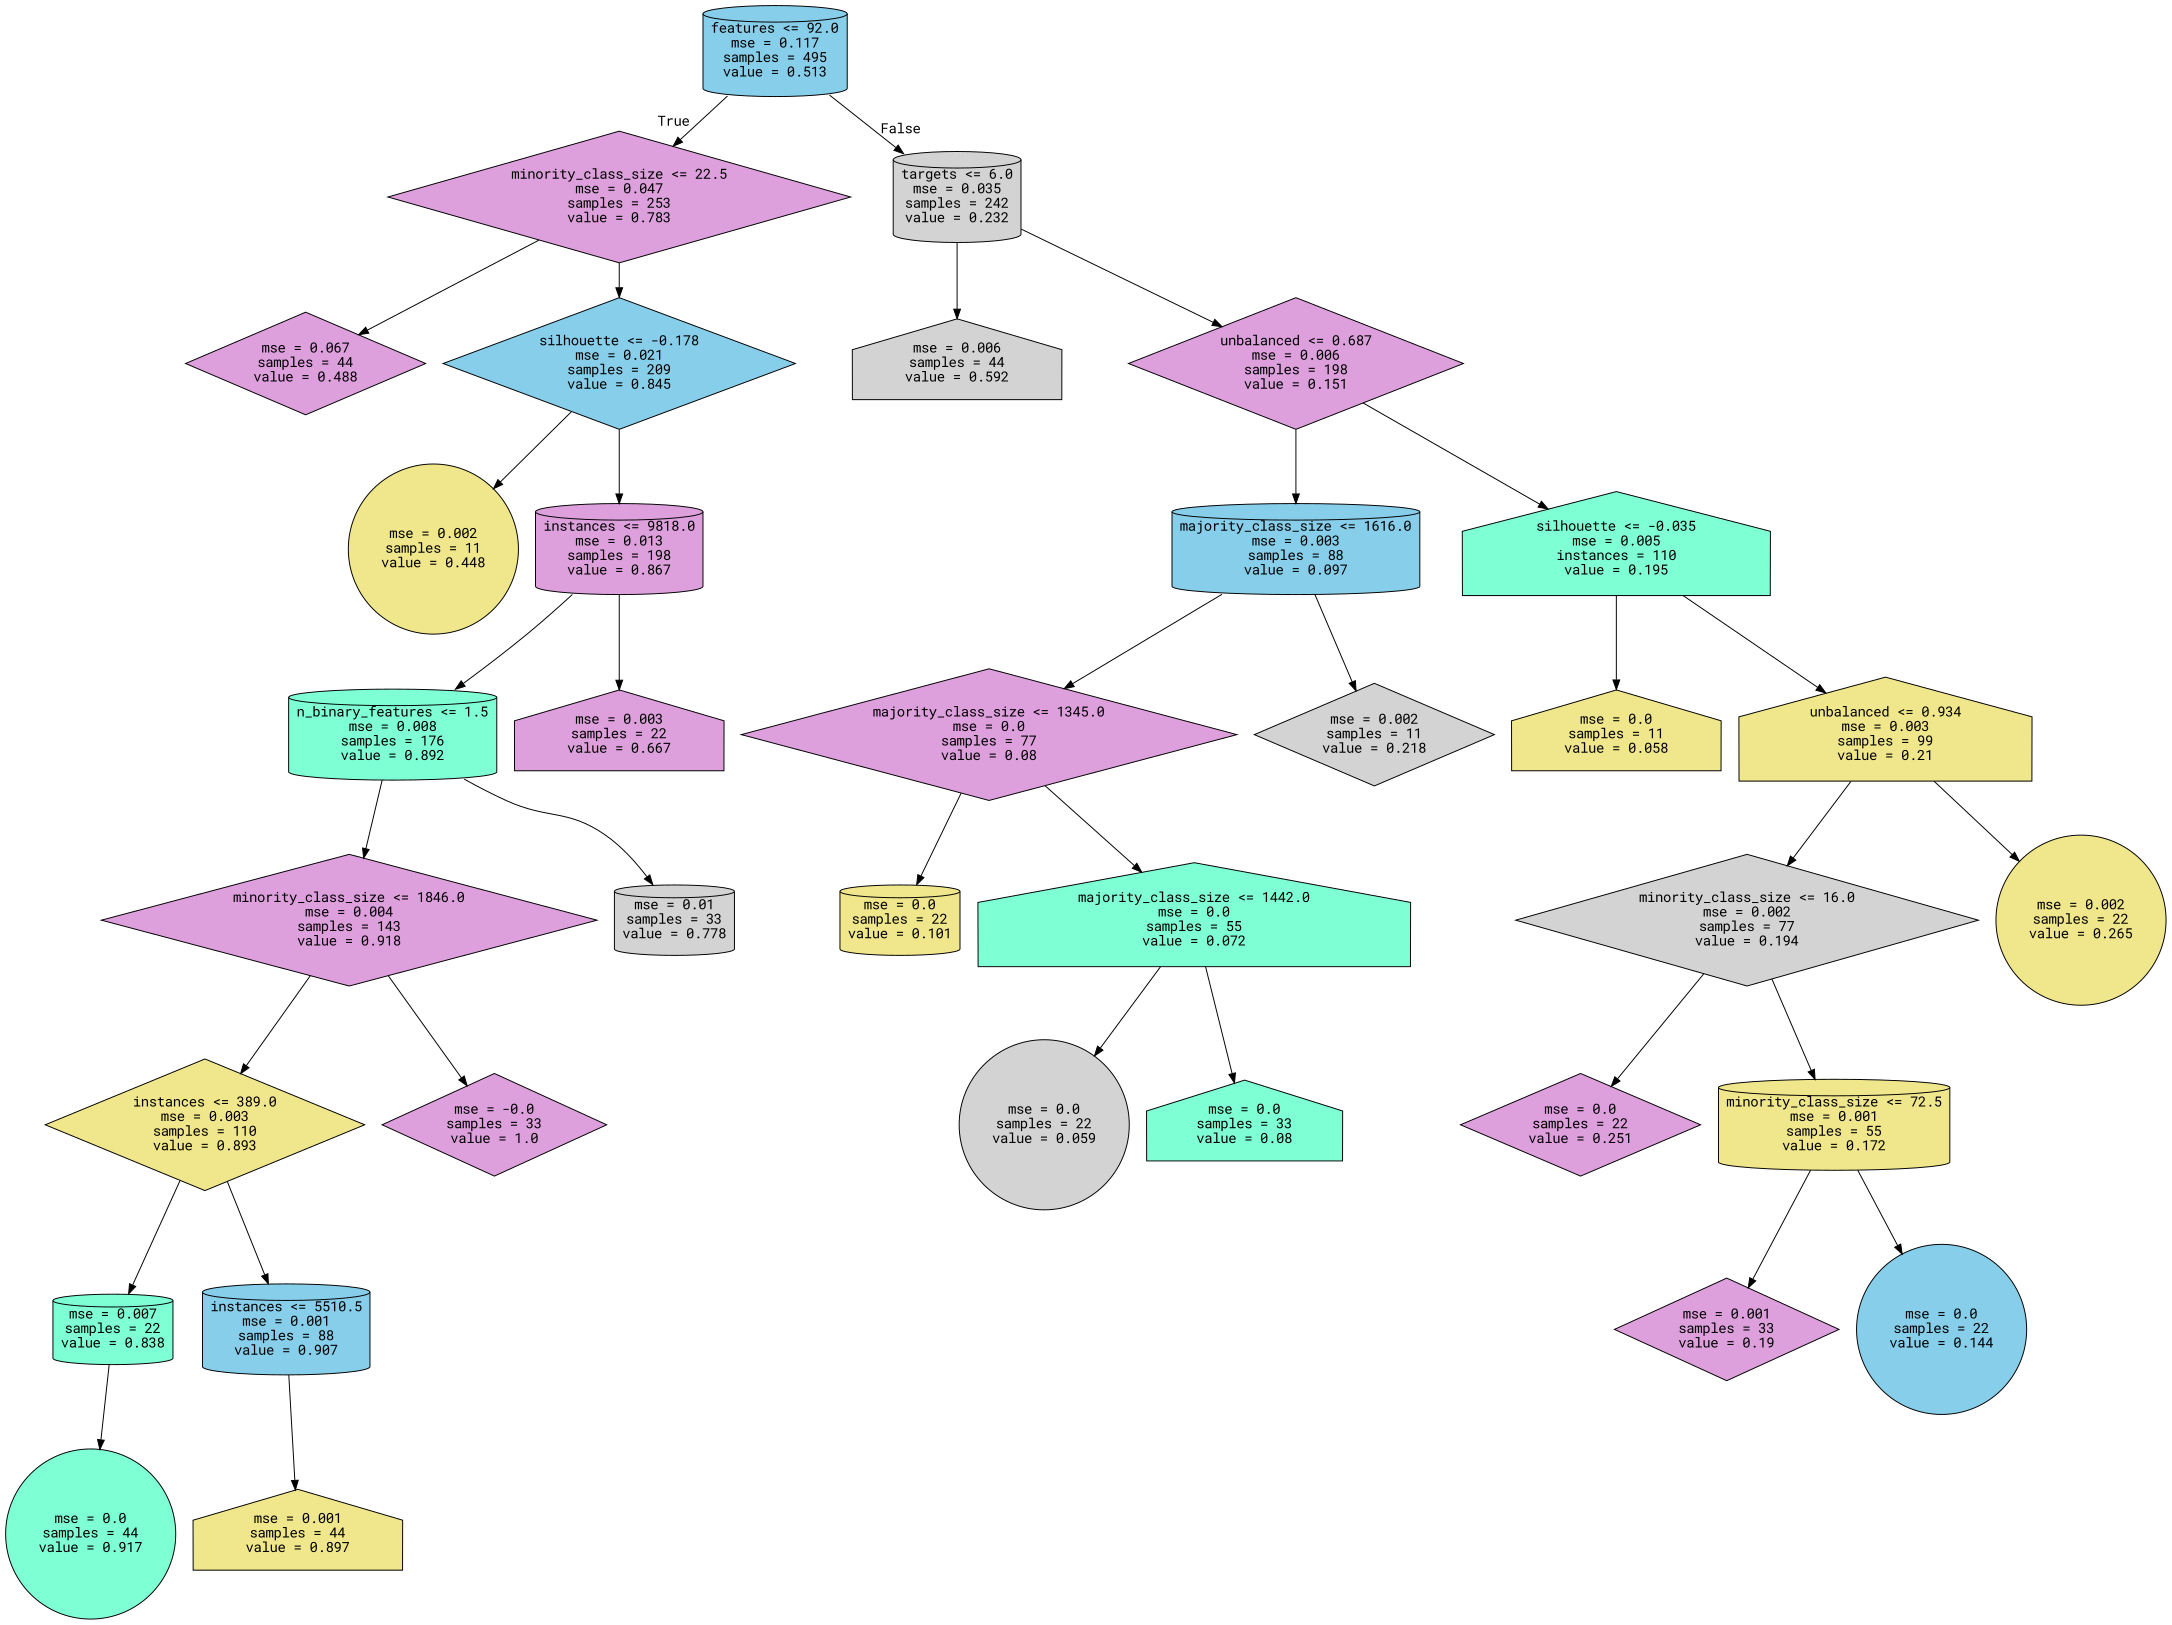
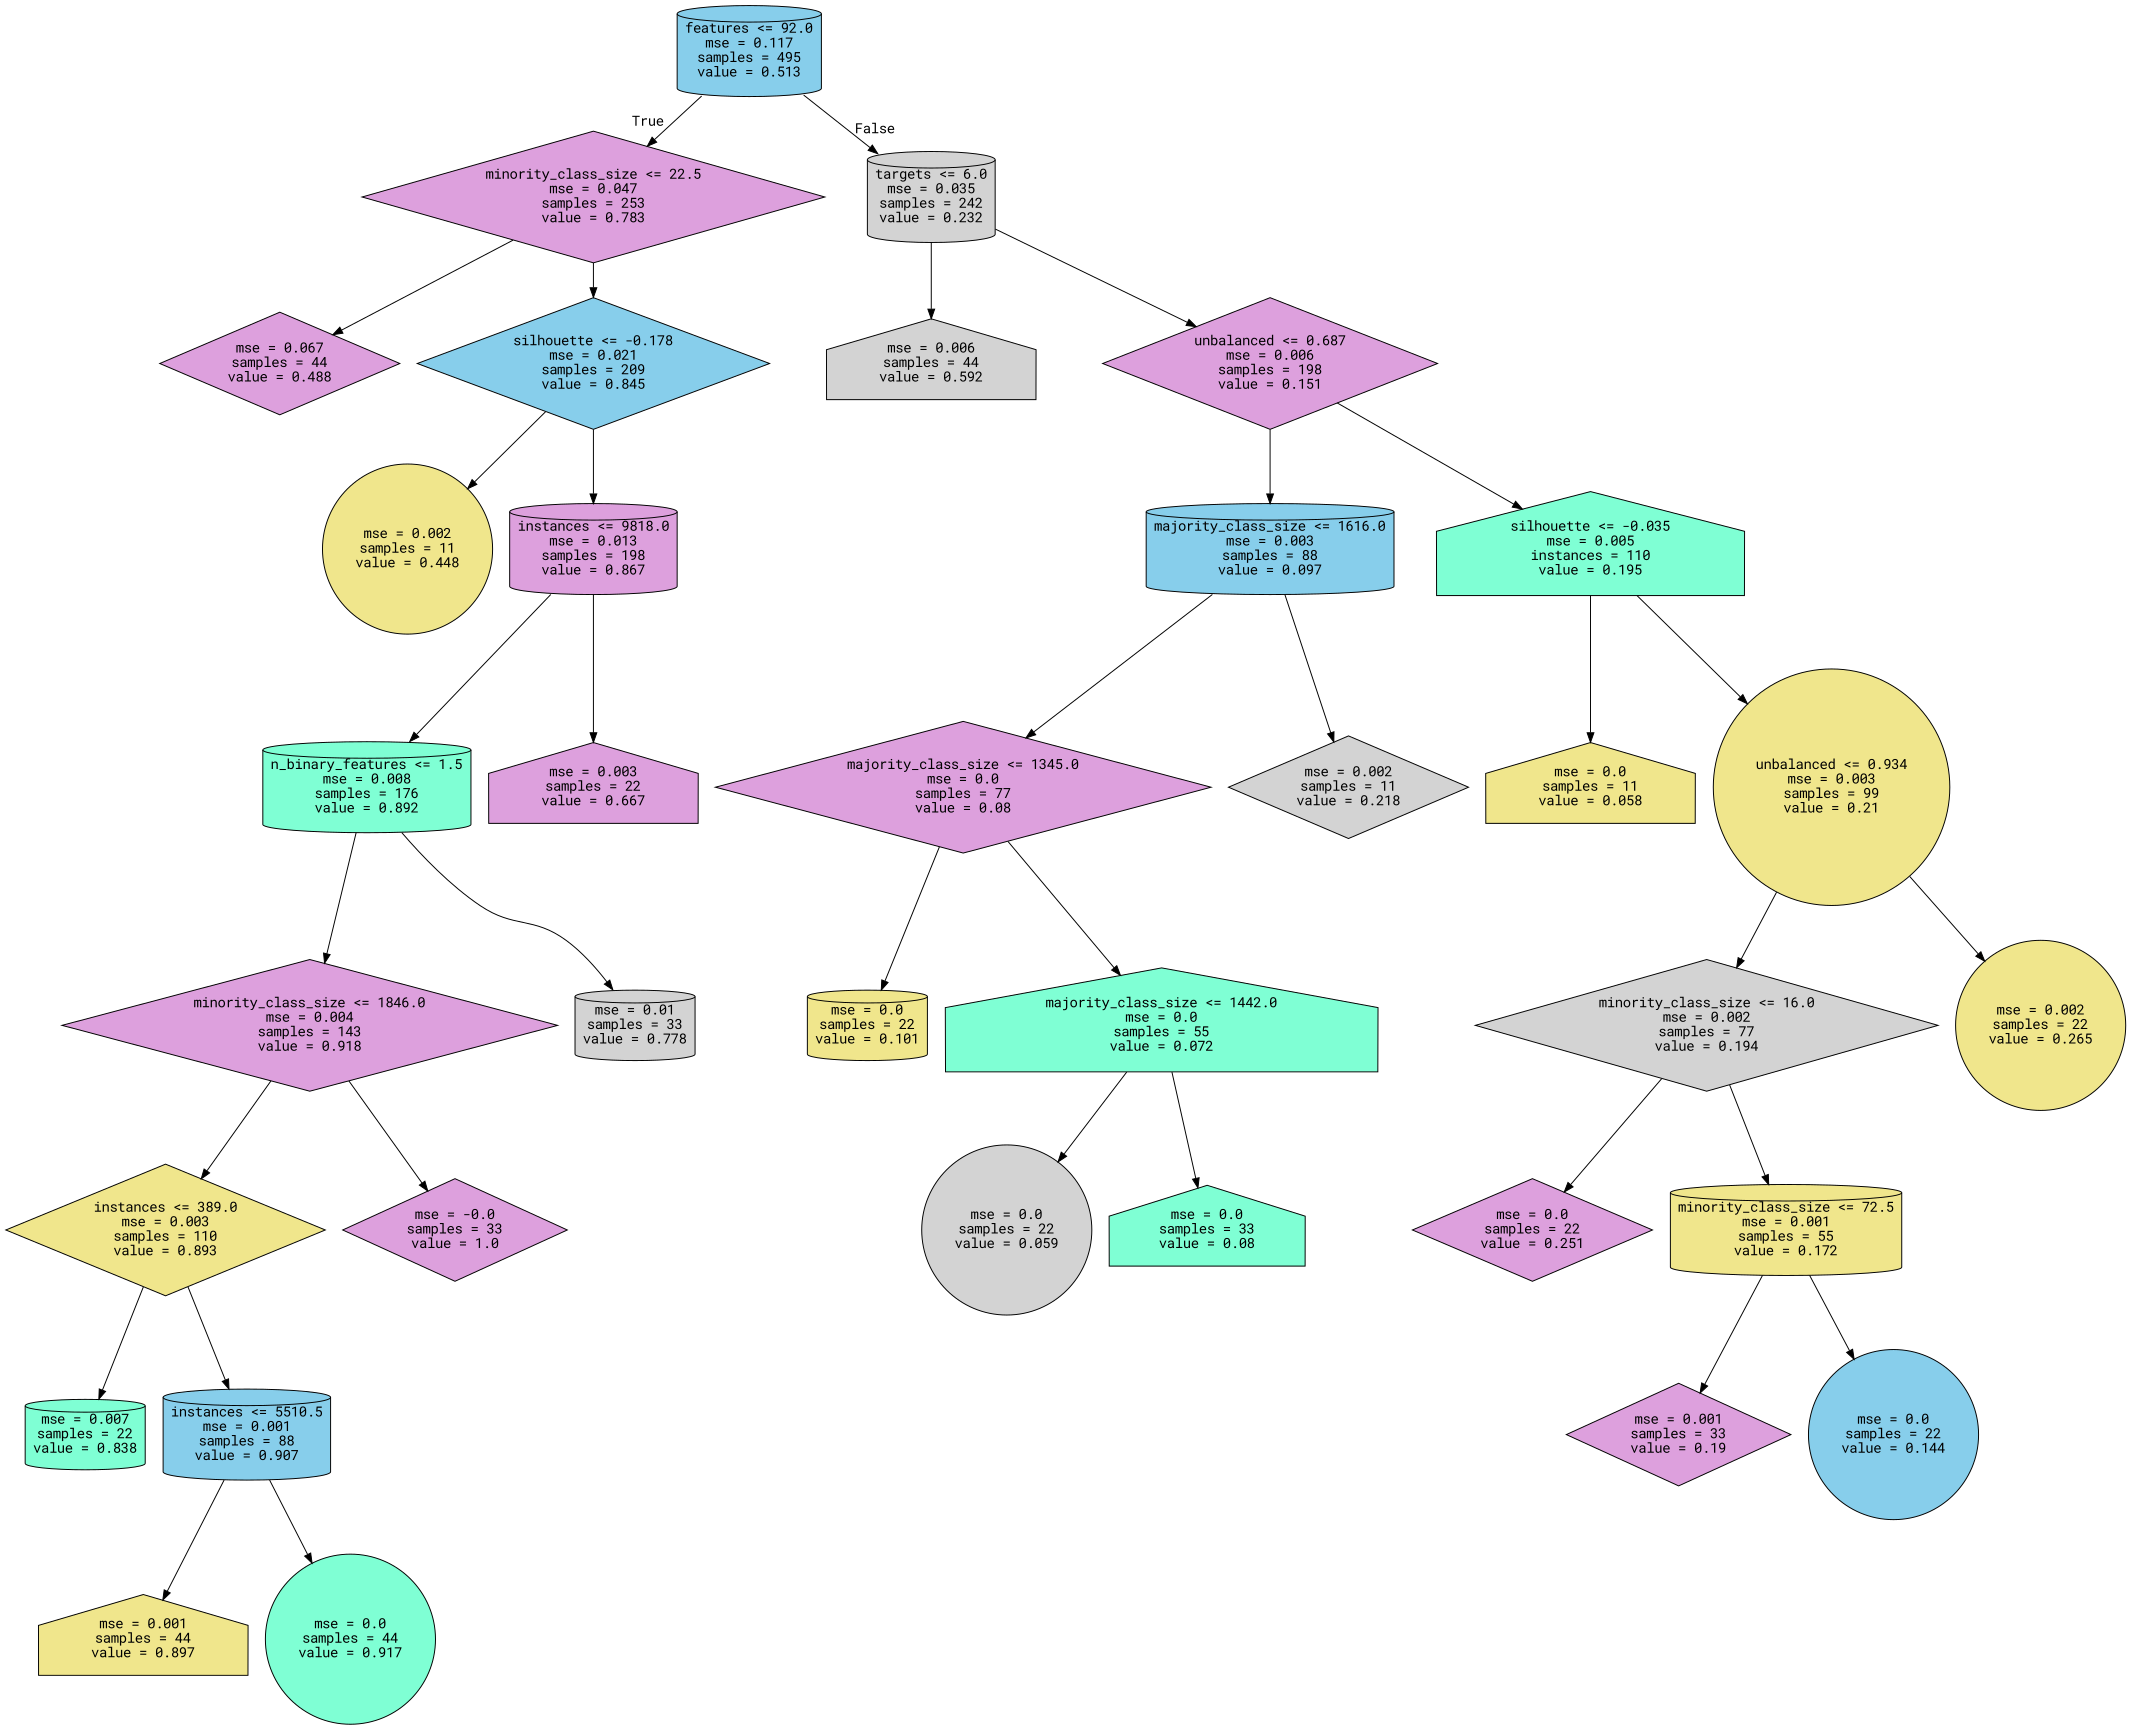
(1885, 735) -> (1832, 787)
(105, 1402) -> (289, 1517)
